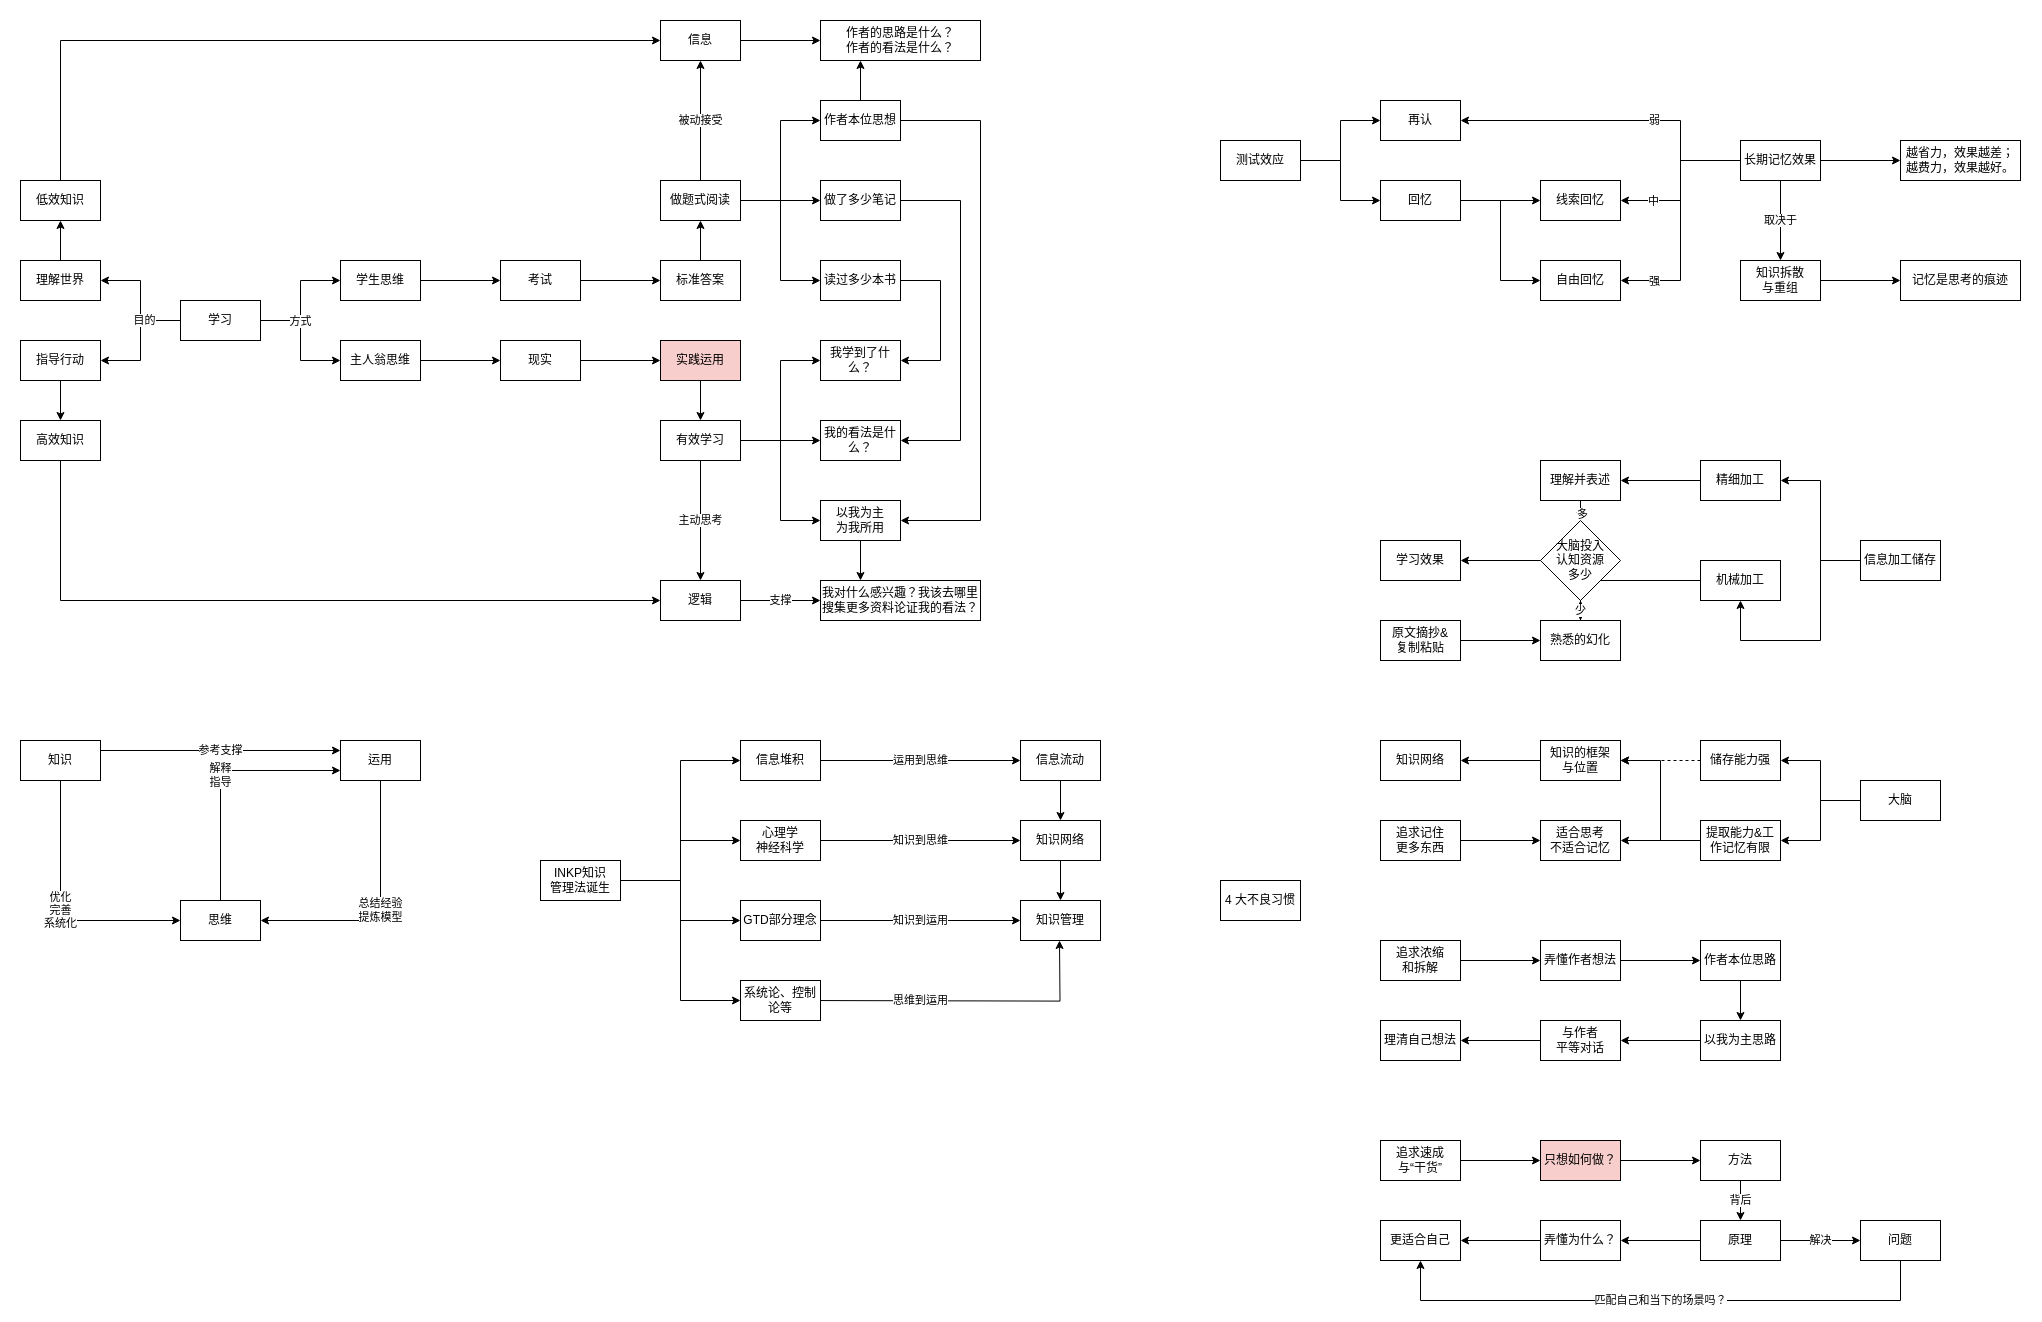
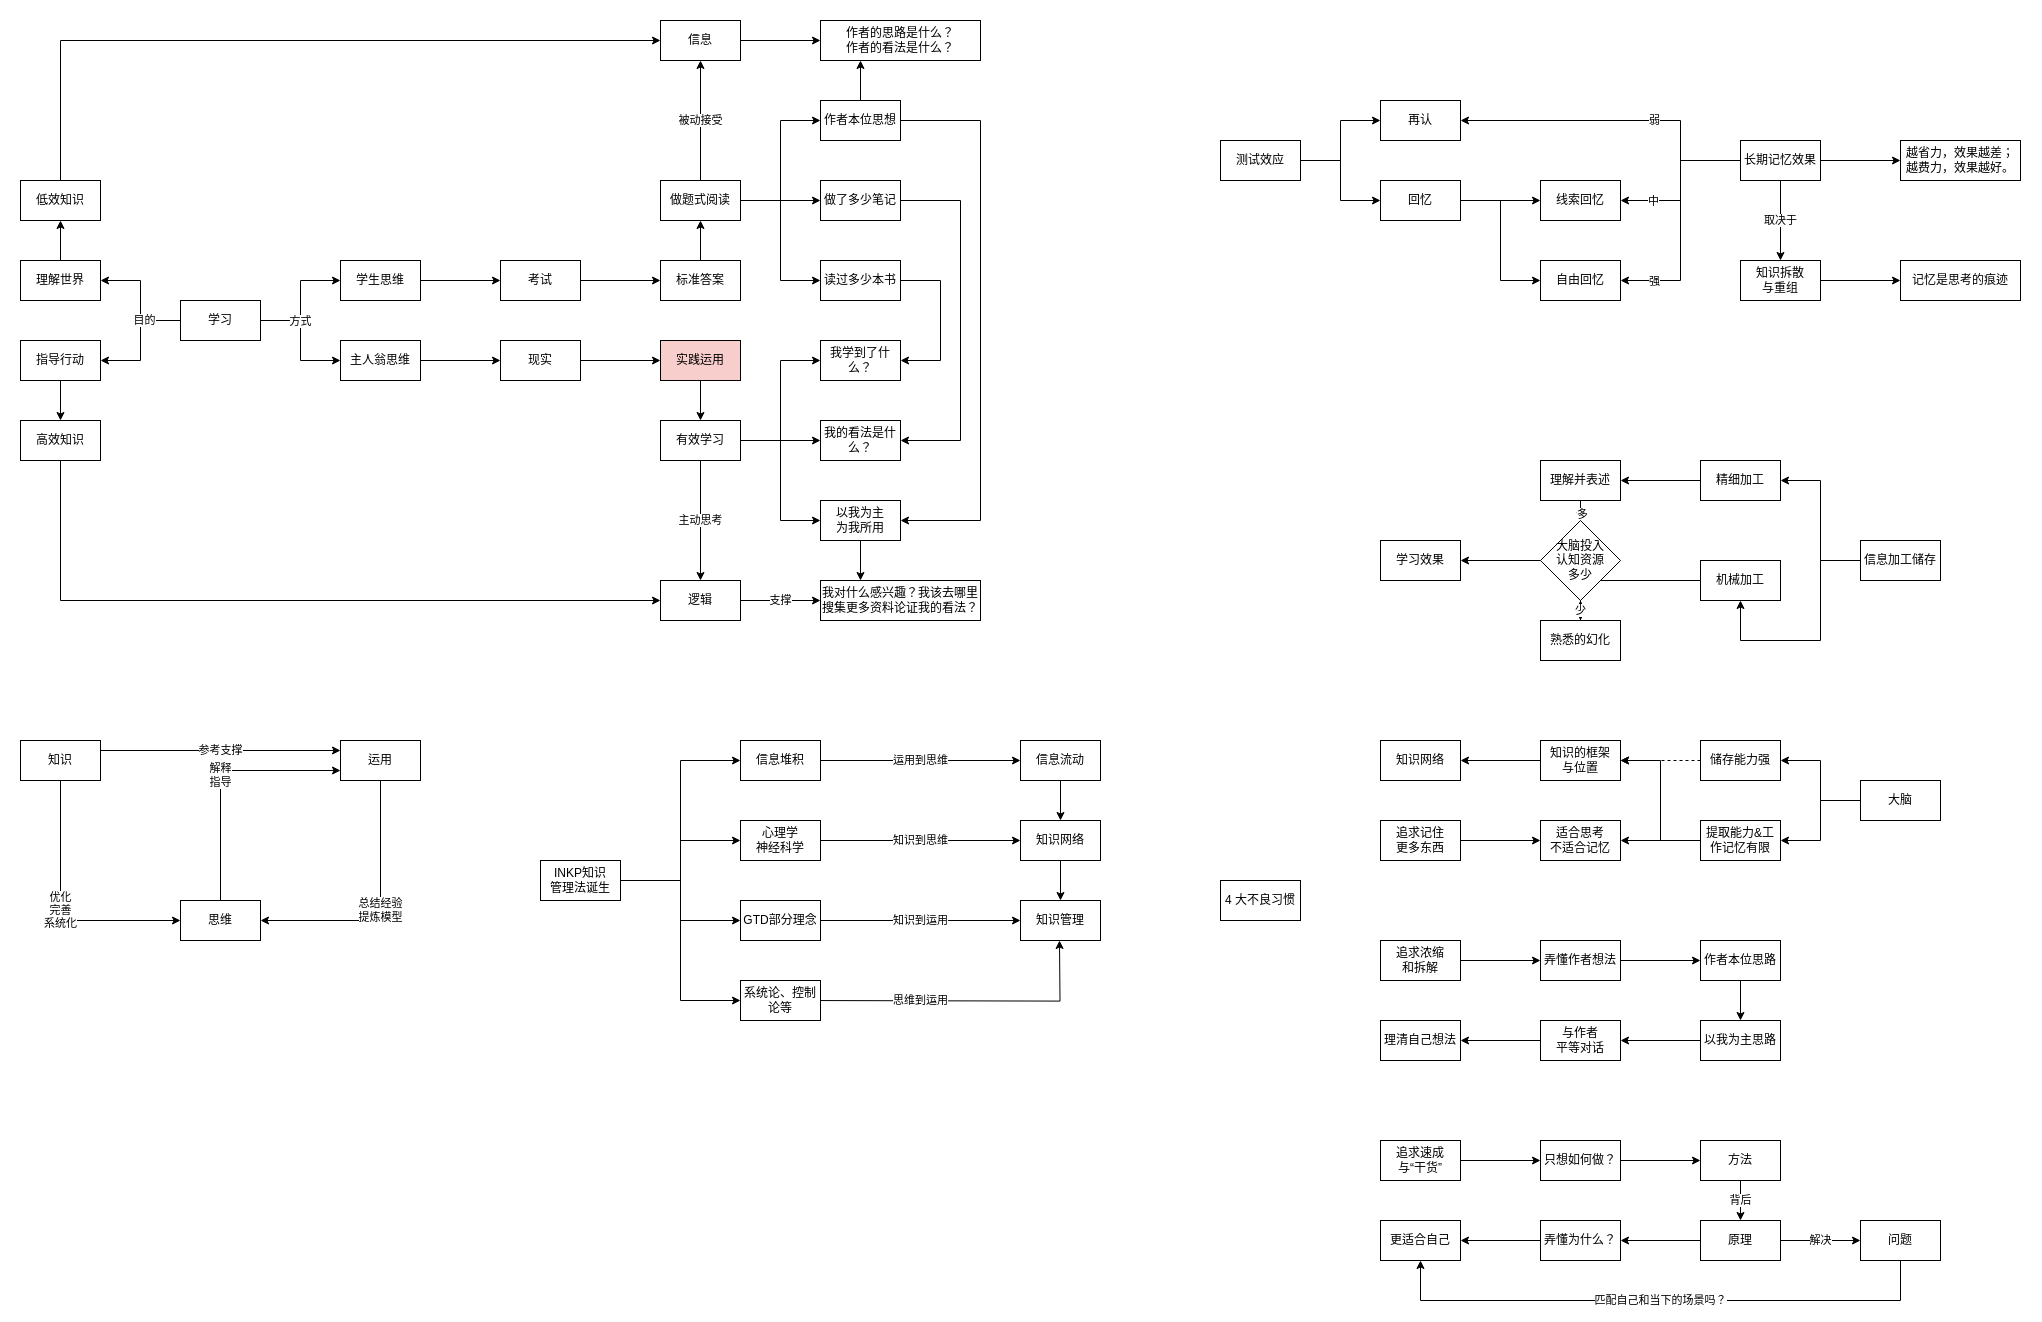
(1421, 641) -> none
(1497, 641) -> none
(1581, 1161) -> (1581, 1161)
